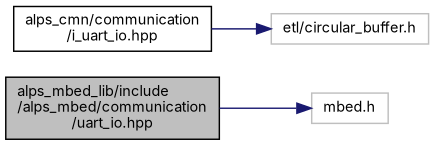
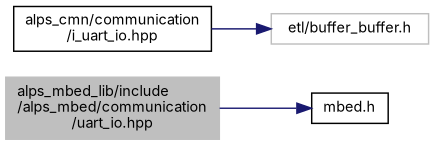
(350, 29) -> (350, 29)
(113, 108) -> (113, 108)
(350, 108) -> (350, 108)
